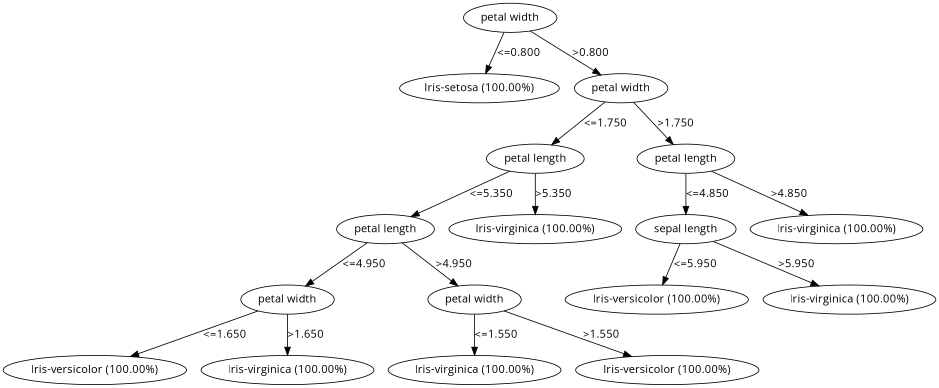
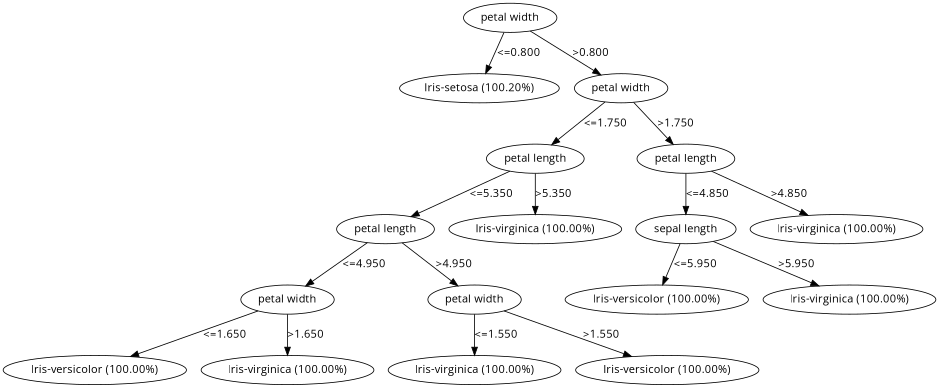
(479, 88) -> (479, 88)
